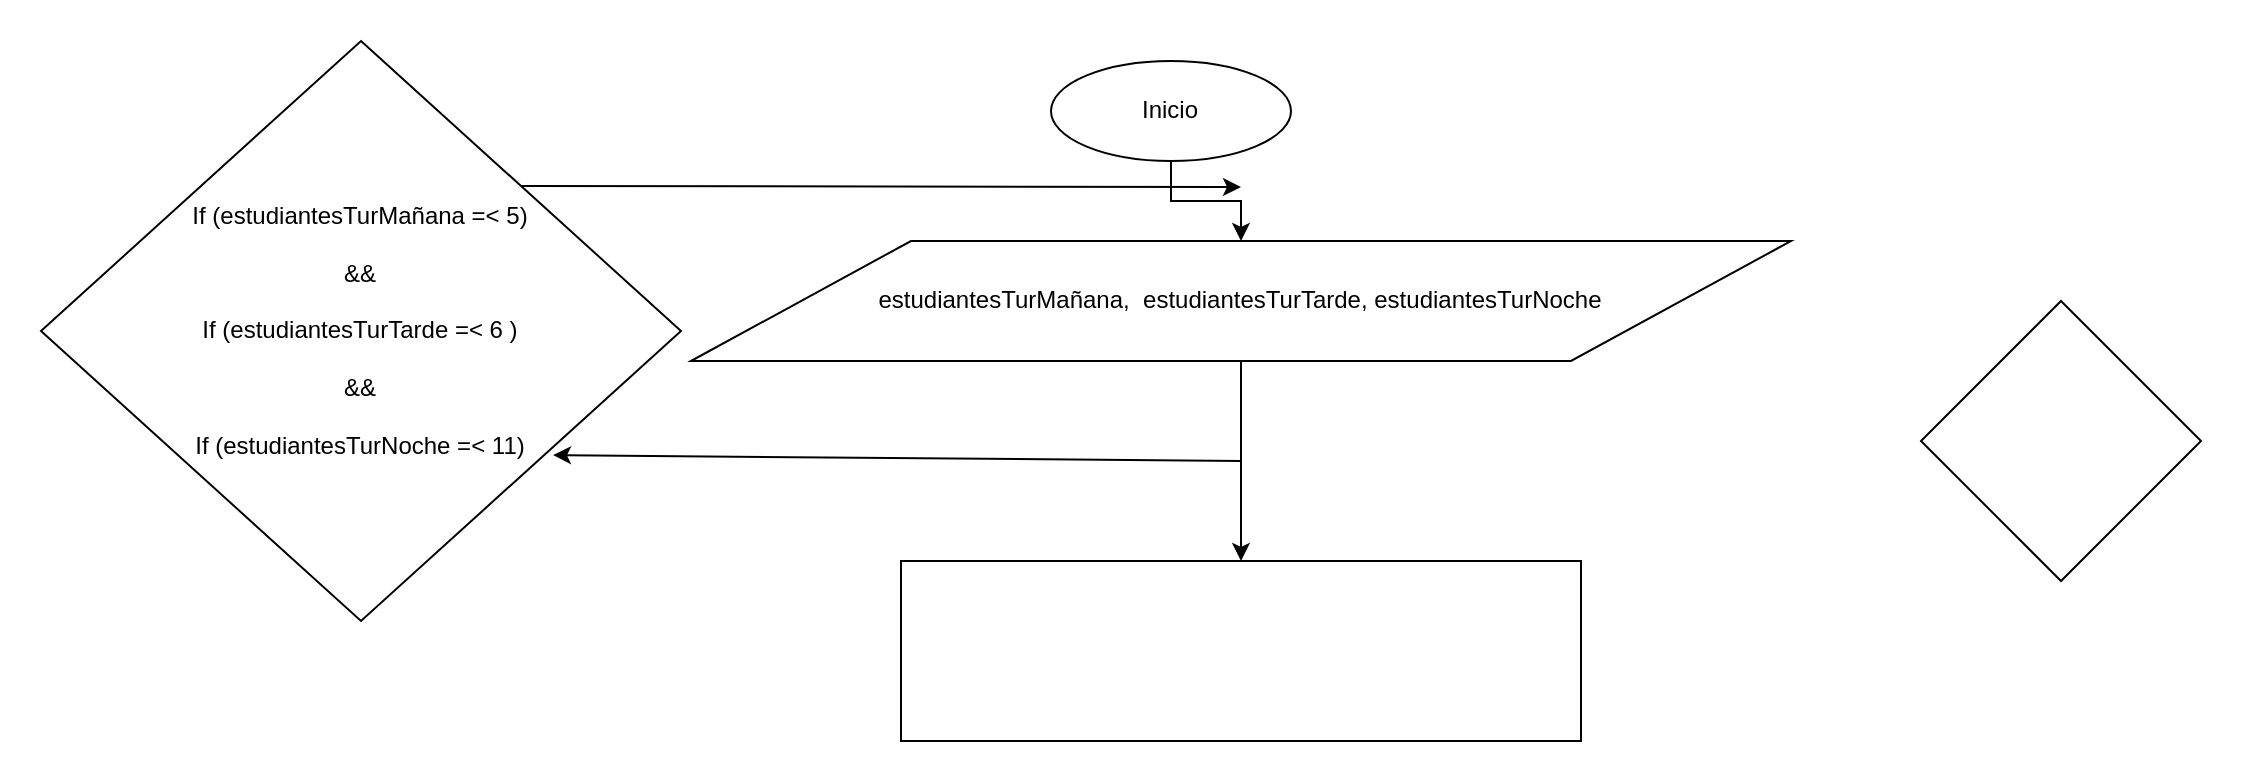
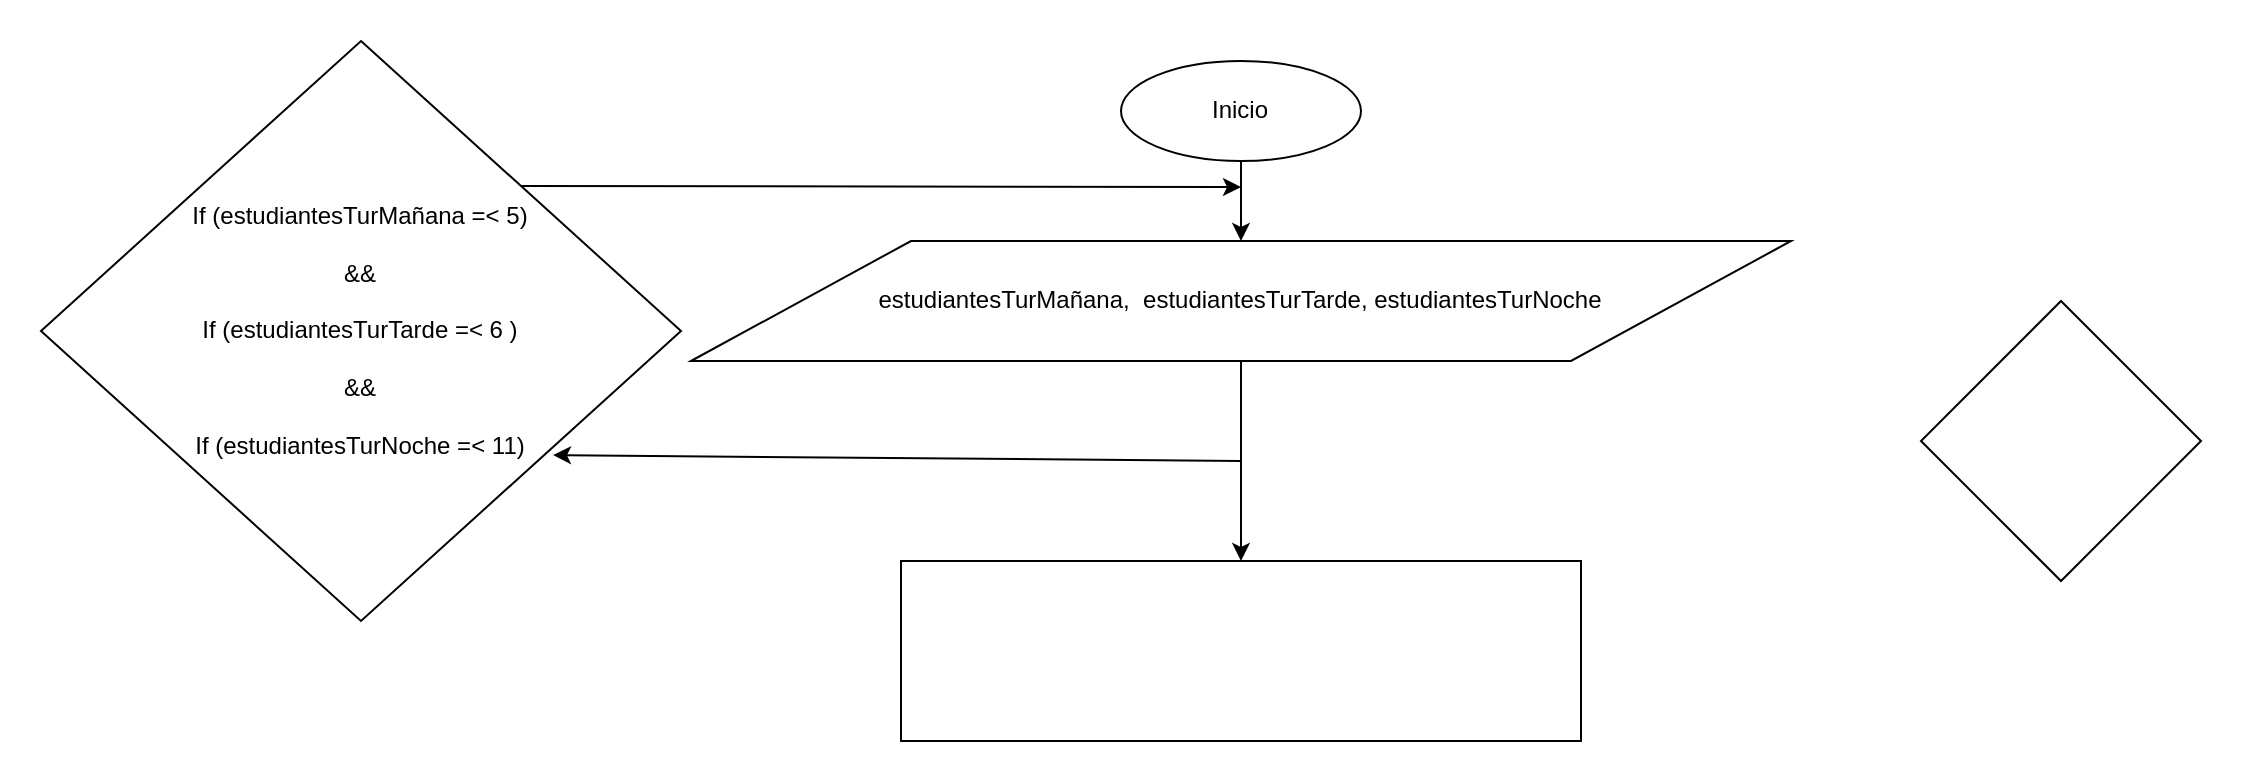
(1171, 111) -> (1241, 111)
